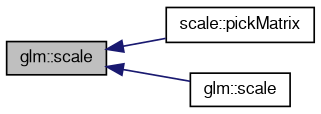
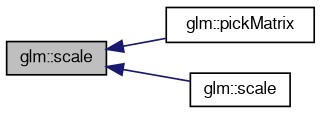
(240, 25) -> (240, 25)
